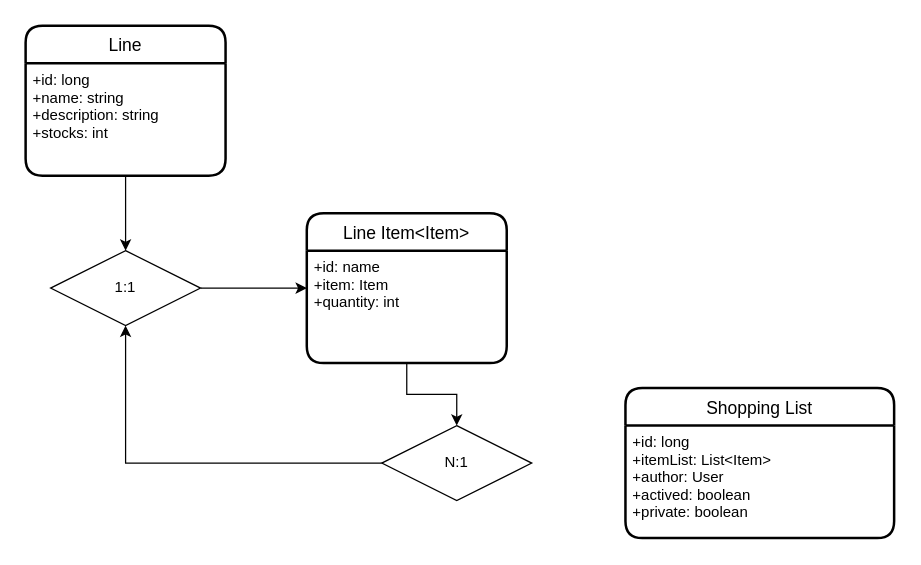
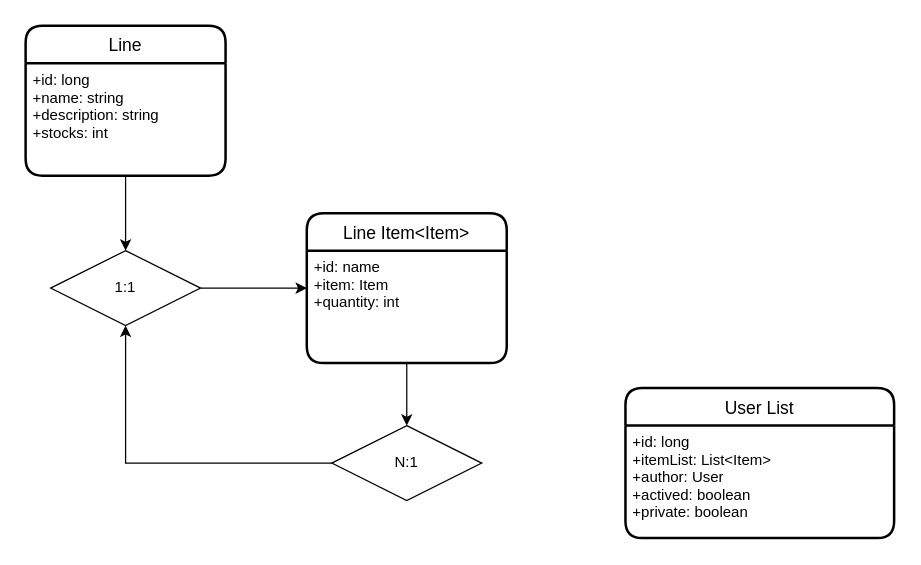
(759, 408) -> (759, 408)
(457, 463) -> (407, 463)
